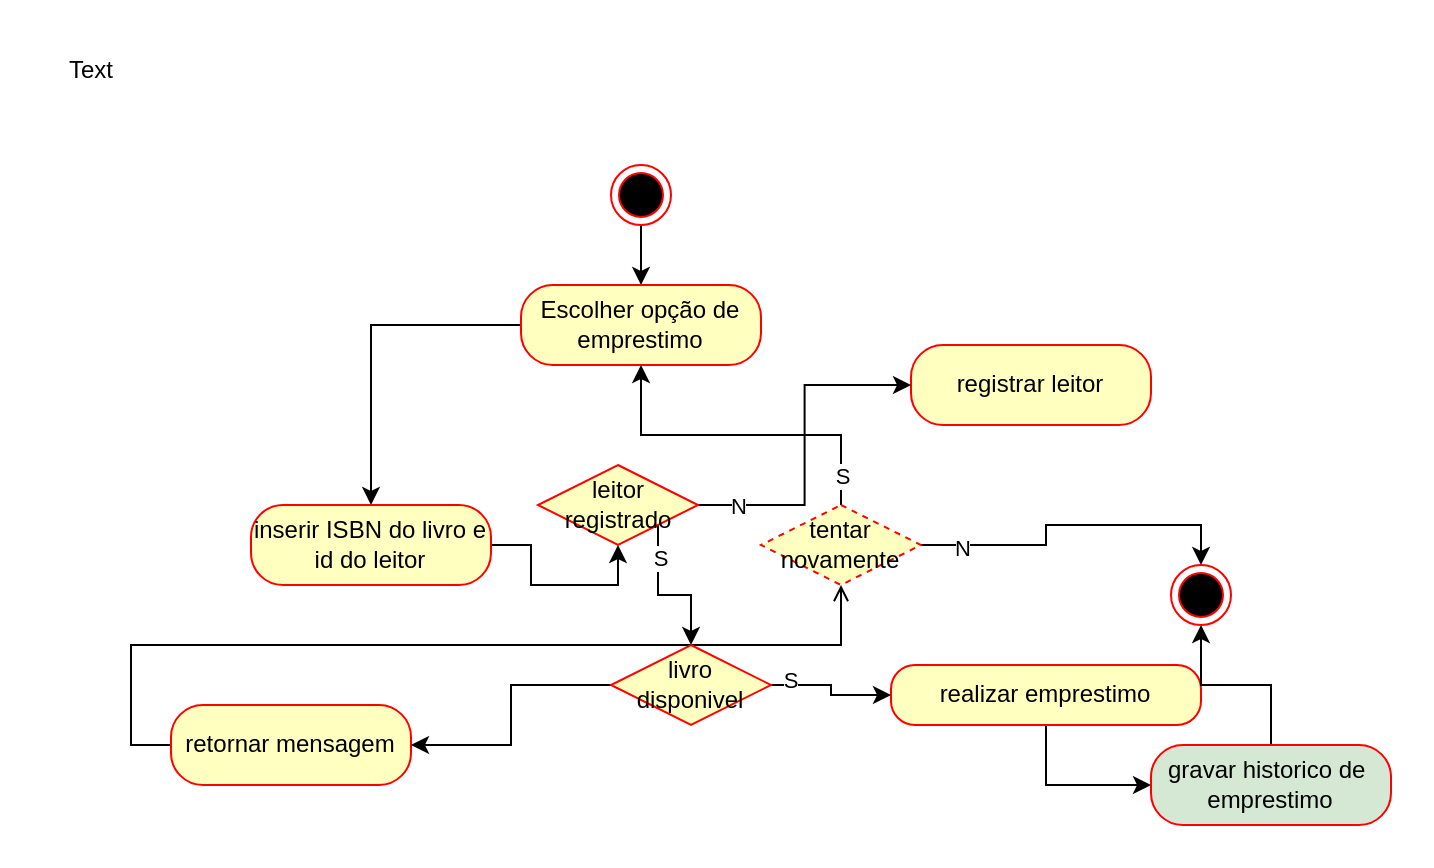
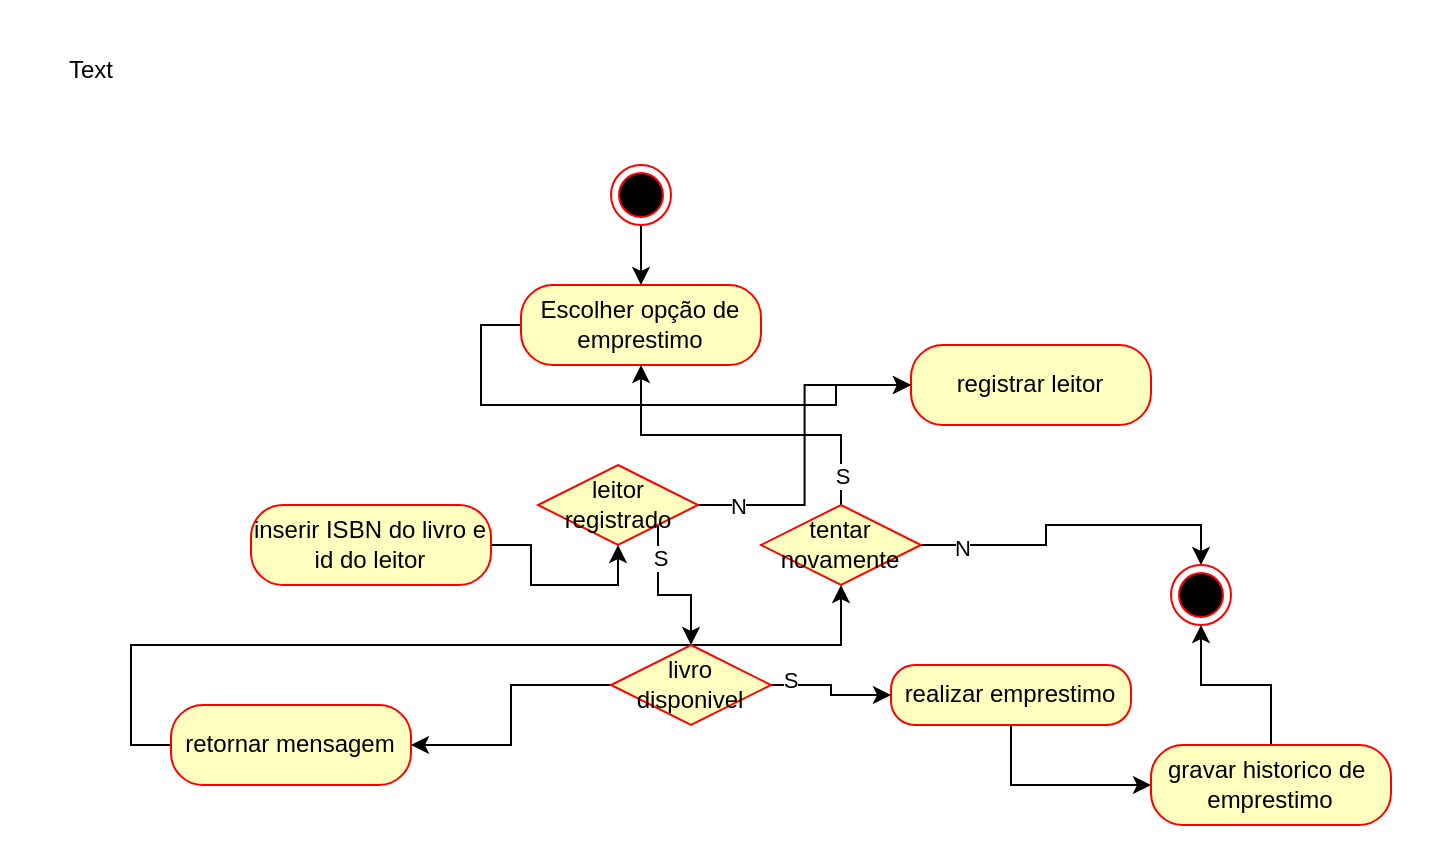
(371, 352) -> (625, 405)
(841, 545) -> (841, 545)
(841, 597) -> (841, 600)
(1046, 695) -> (1011, 695)
(1271, 785) -> (1271, 785)
